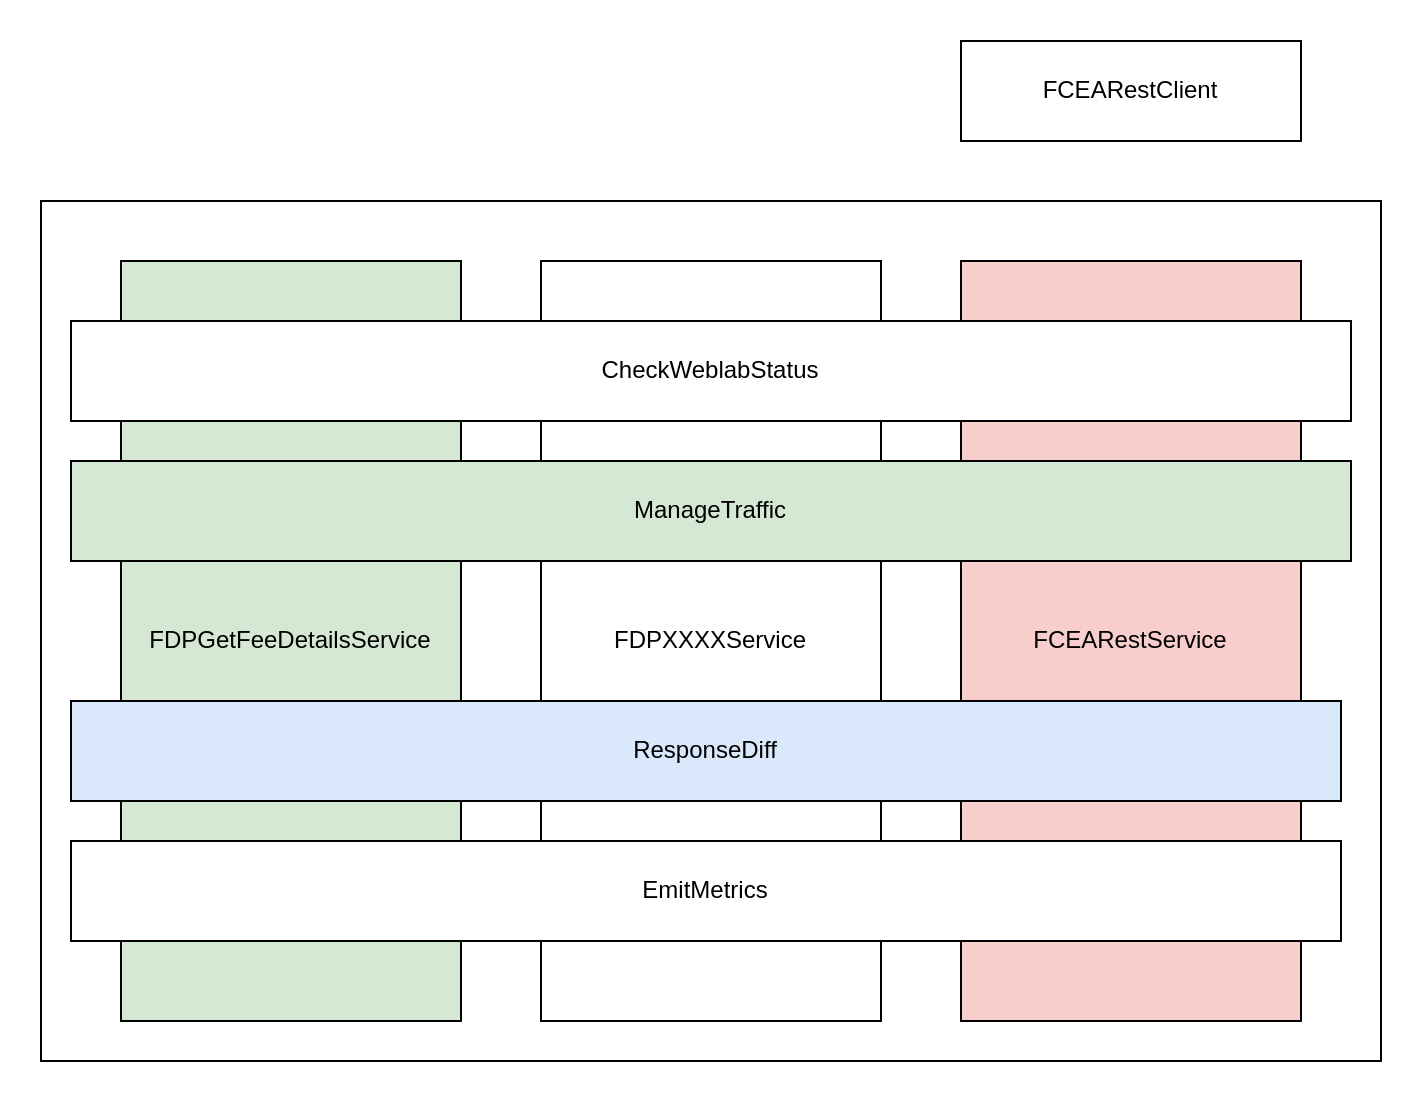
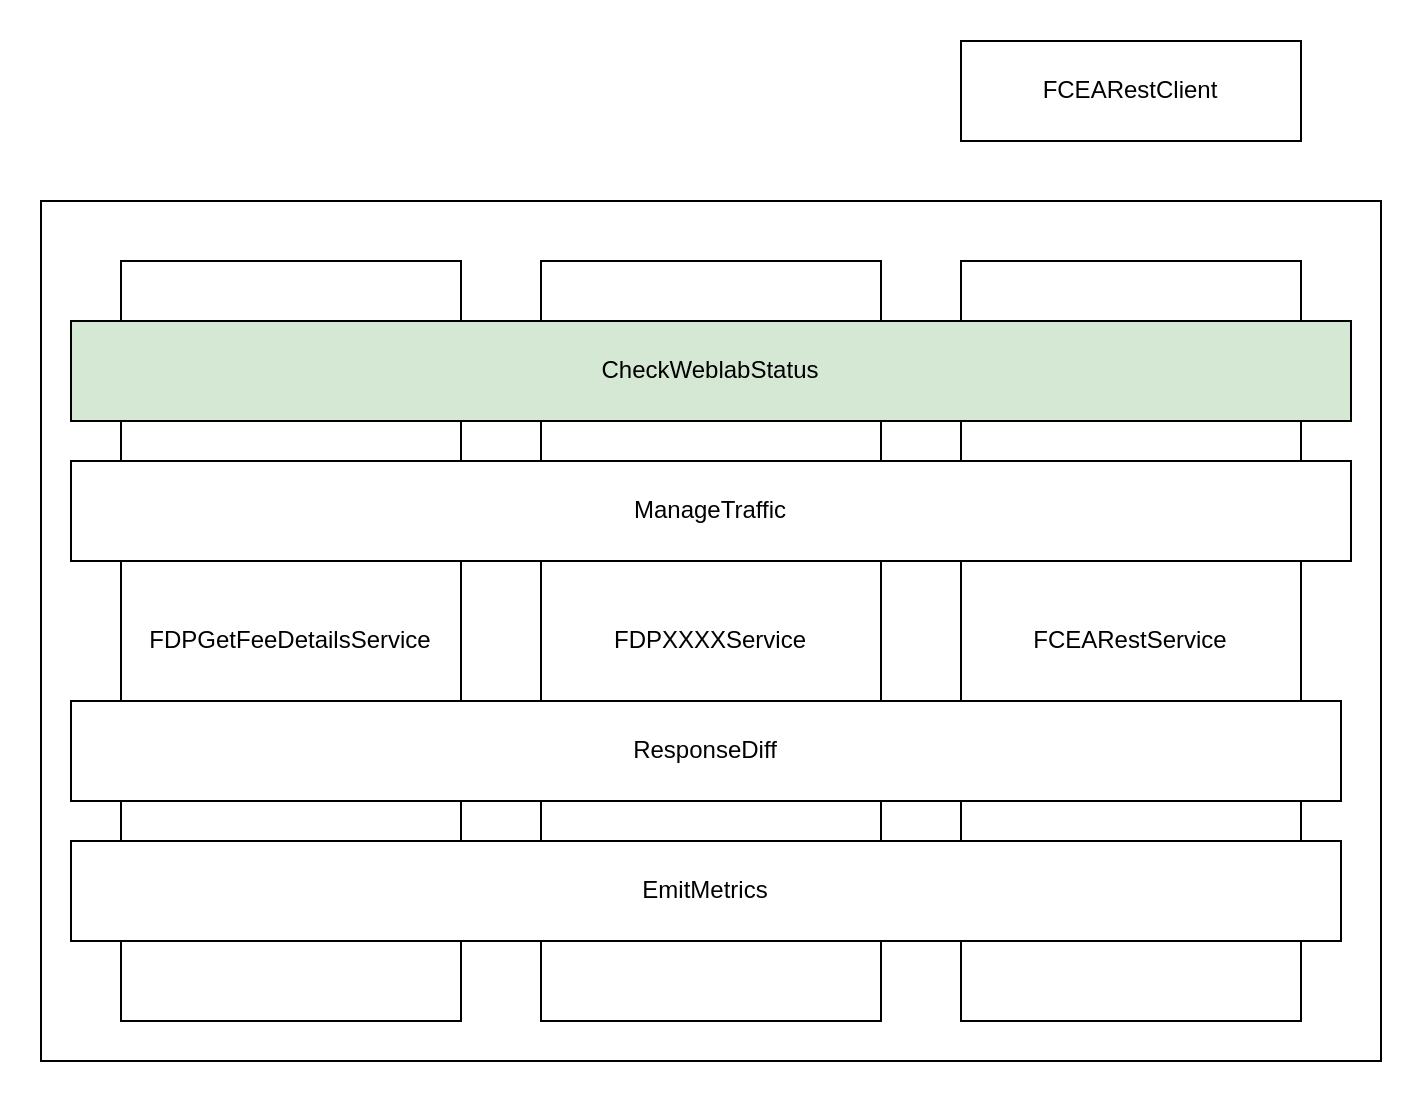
(711, 371) -> (711, 371)
(711, 511) -> (711, 511)
(291, 641) -> (291, 641)
(1131, 641) -> (1131, 641)
(706, 751) -> (706, 751)
